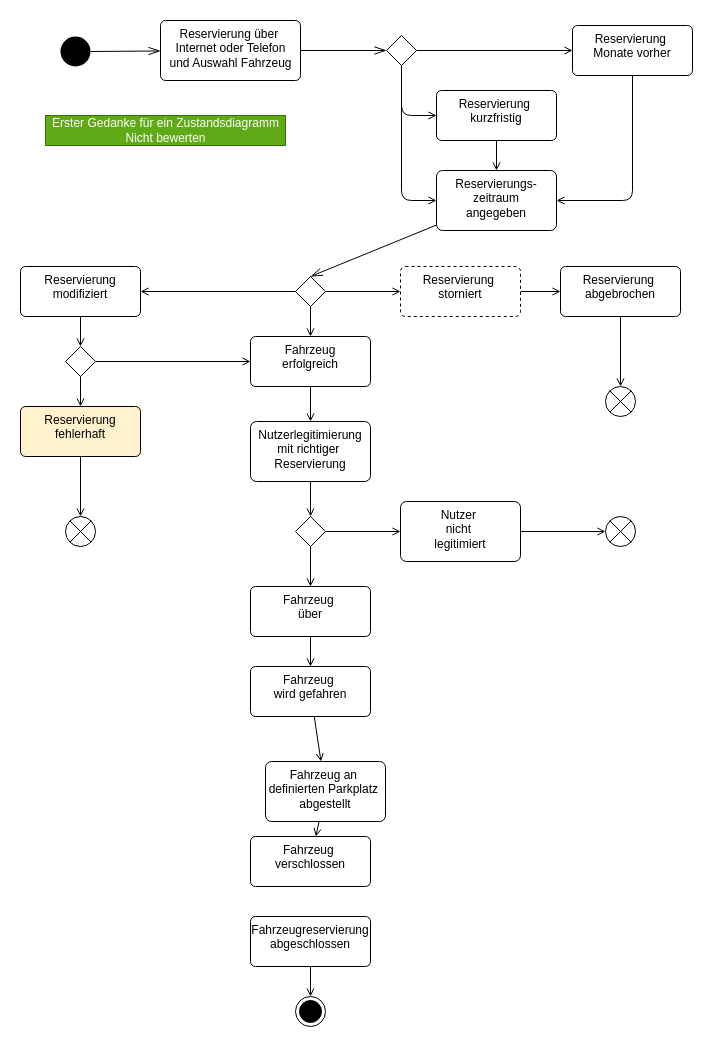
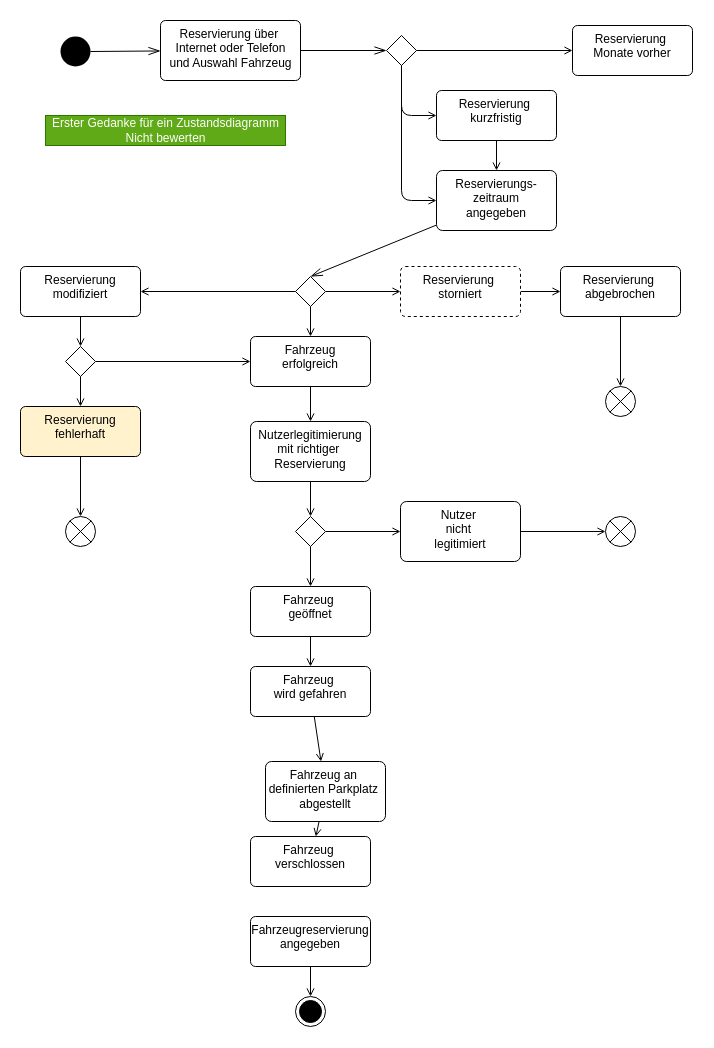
(633, 170) -> none
(311, 608) -> (311, 608)
(311, 945) -> (311, 945)
